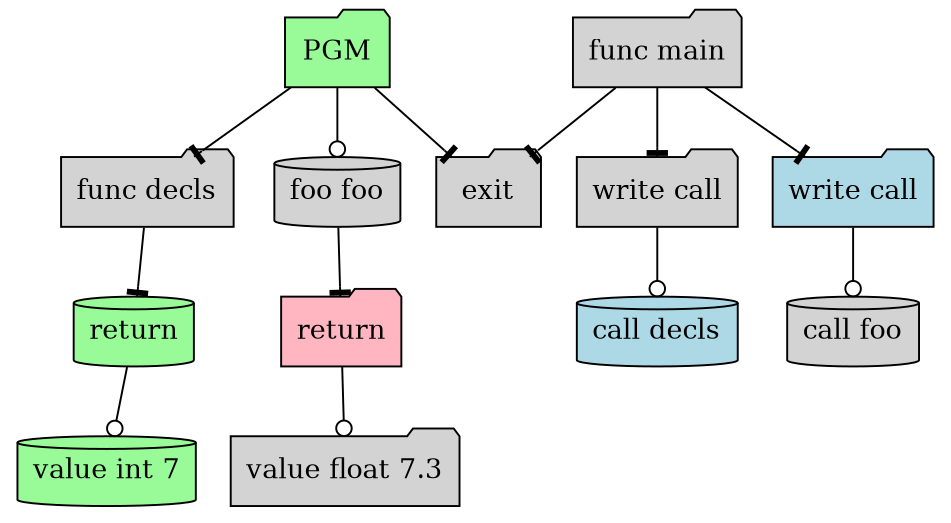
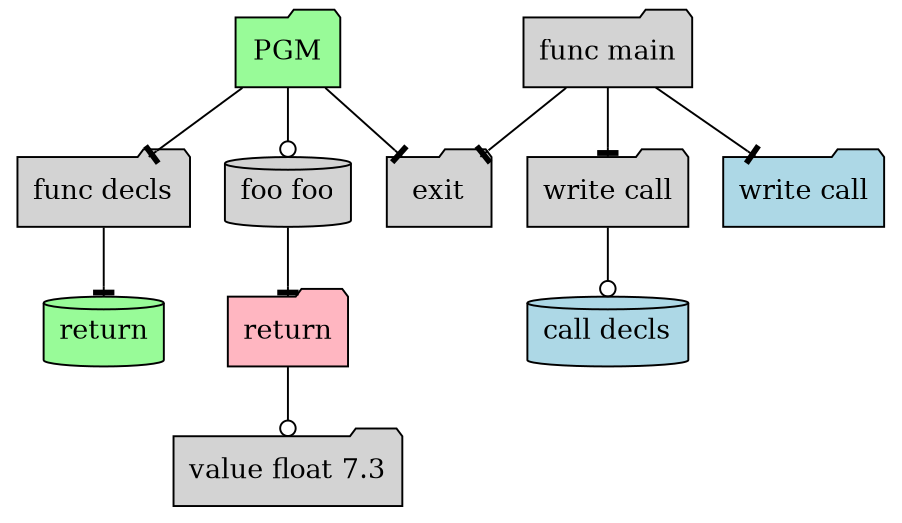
(853, 332) -> none
(107, 471) -> none
